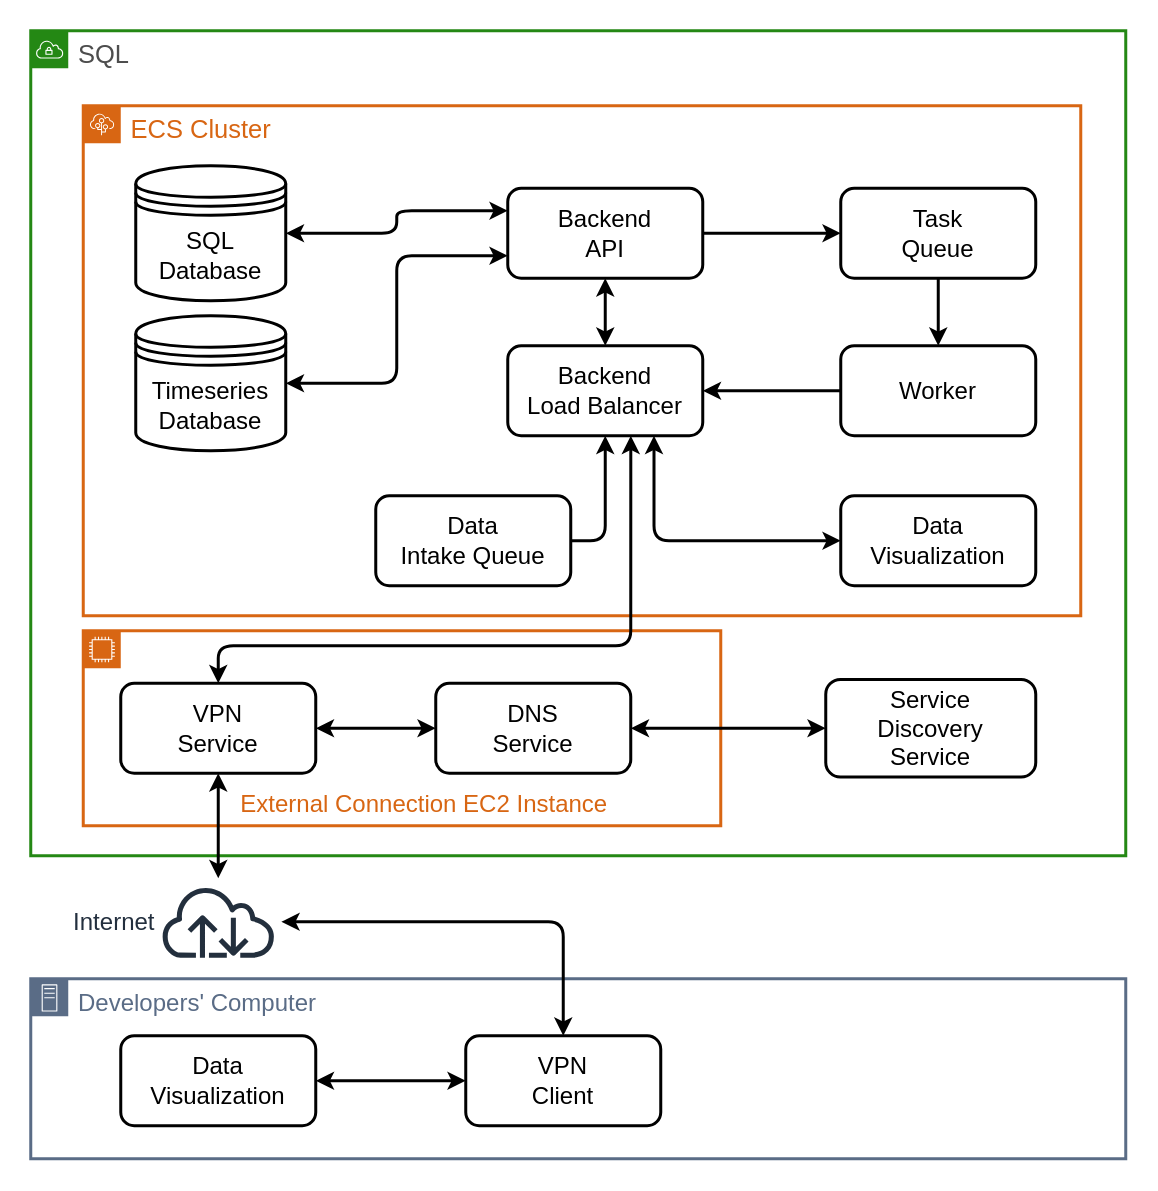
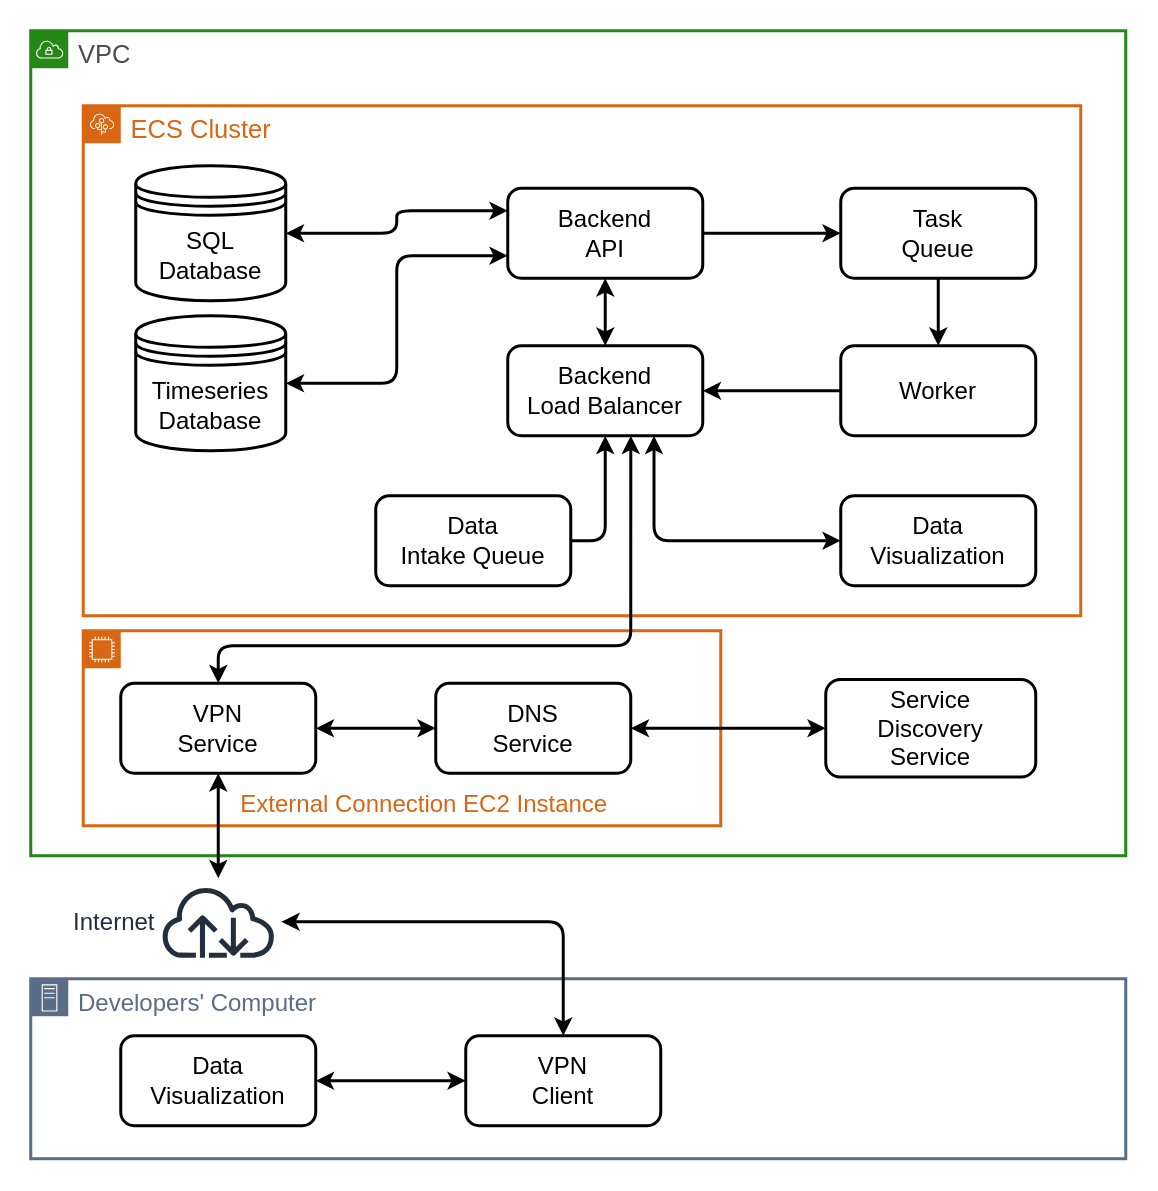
(100, 57) -> (100, 57)
